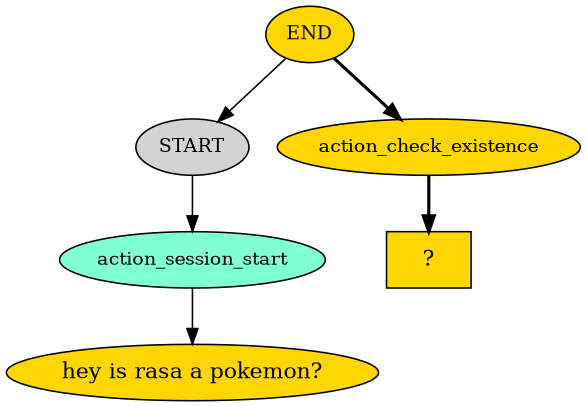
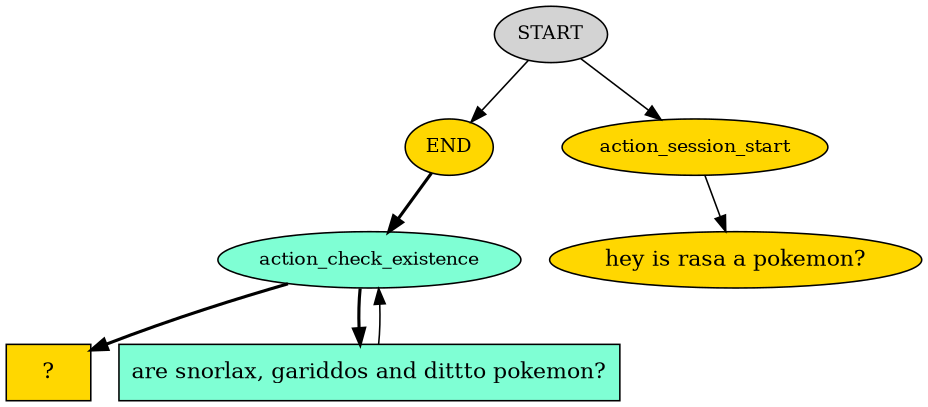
(257, 85) -> (505, 85)
(429, 147) -> (369, 260)
(192, 260) -> (695, 147)
none -> (369, 373)
